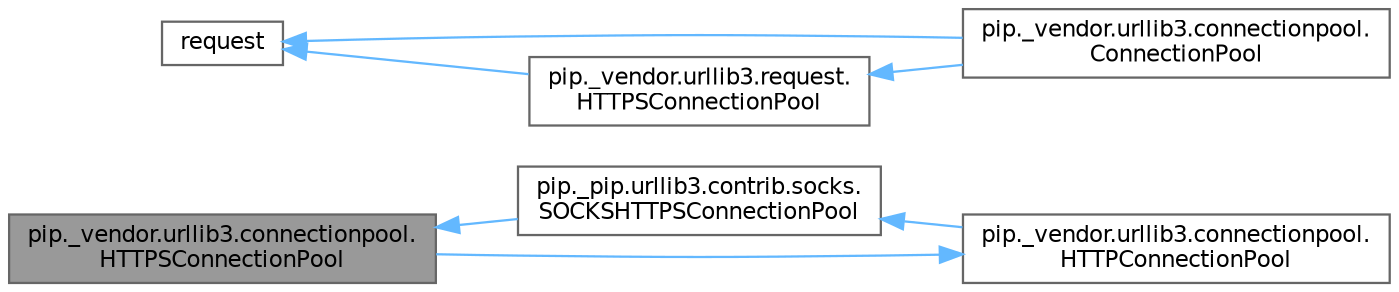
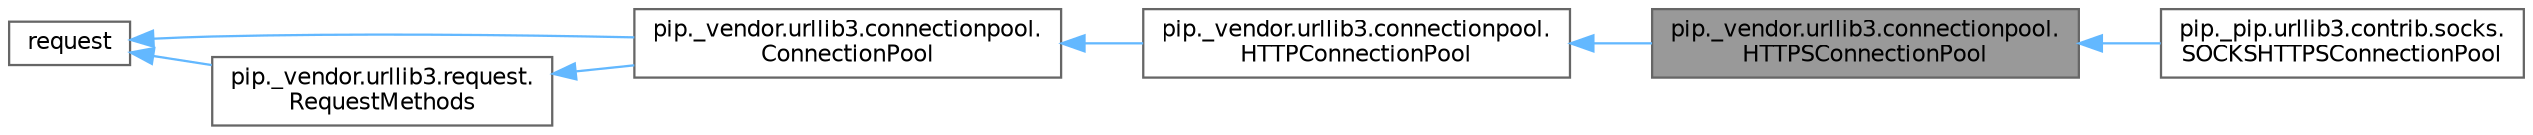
(699, 91) -> (382, 91)
(933, 224) -> (1114, 43)
